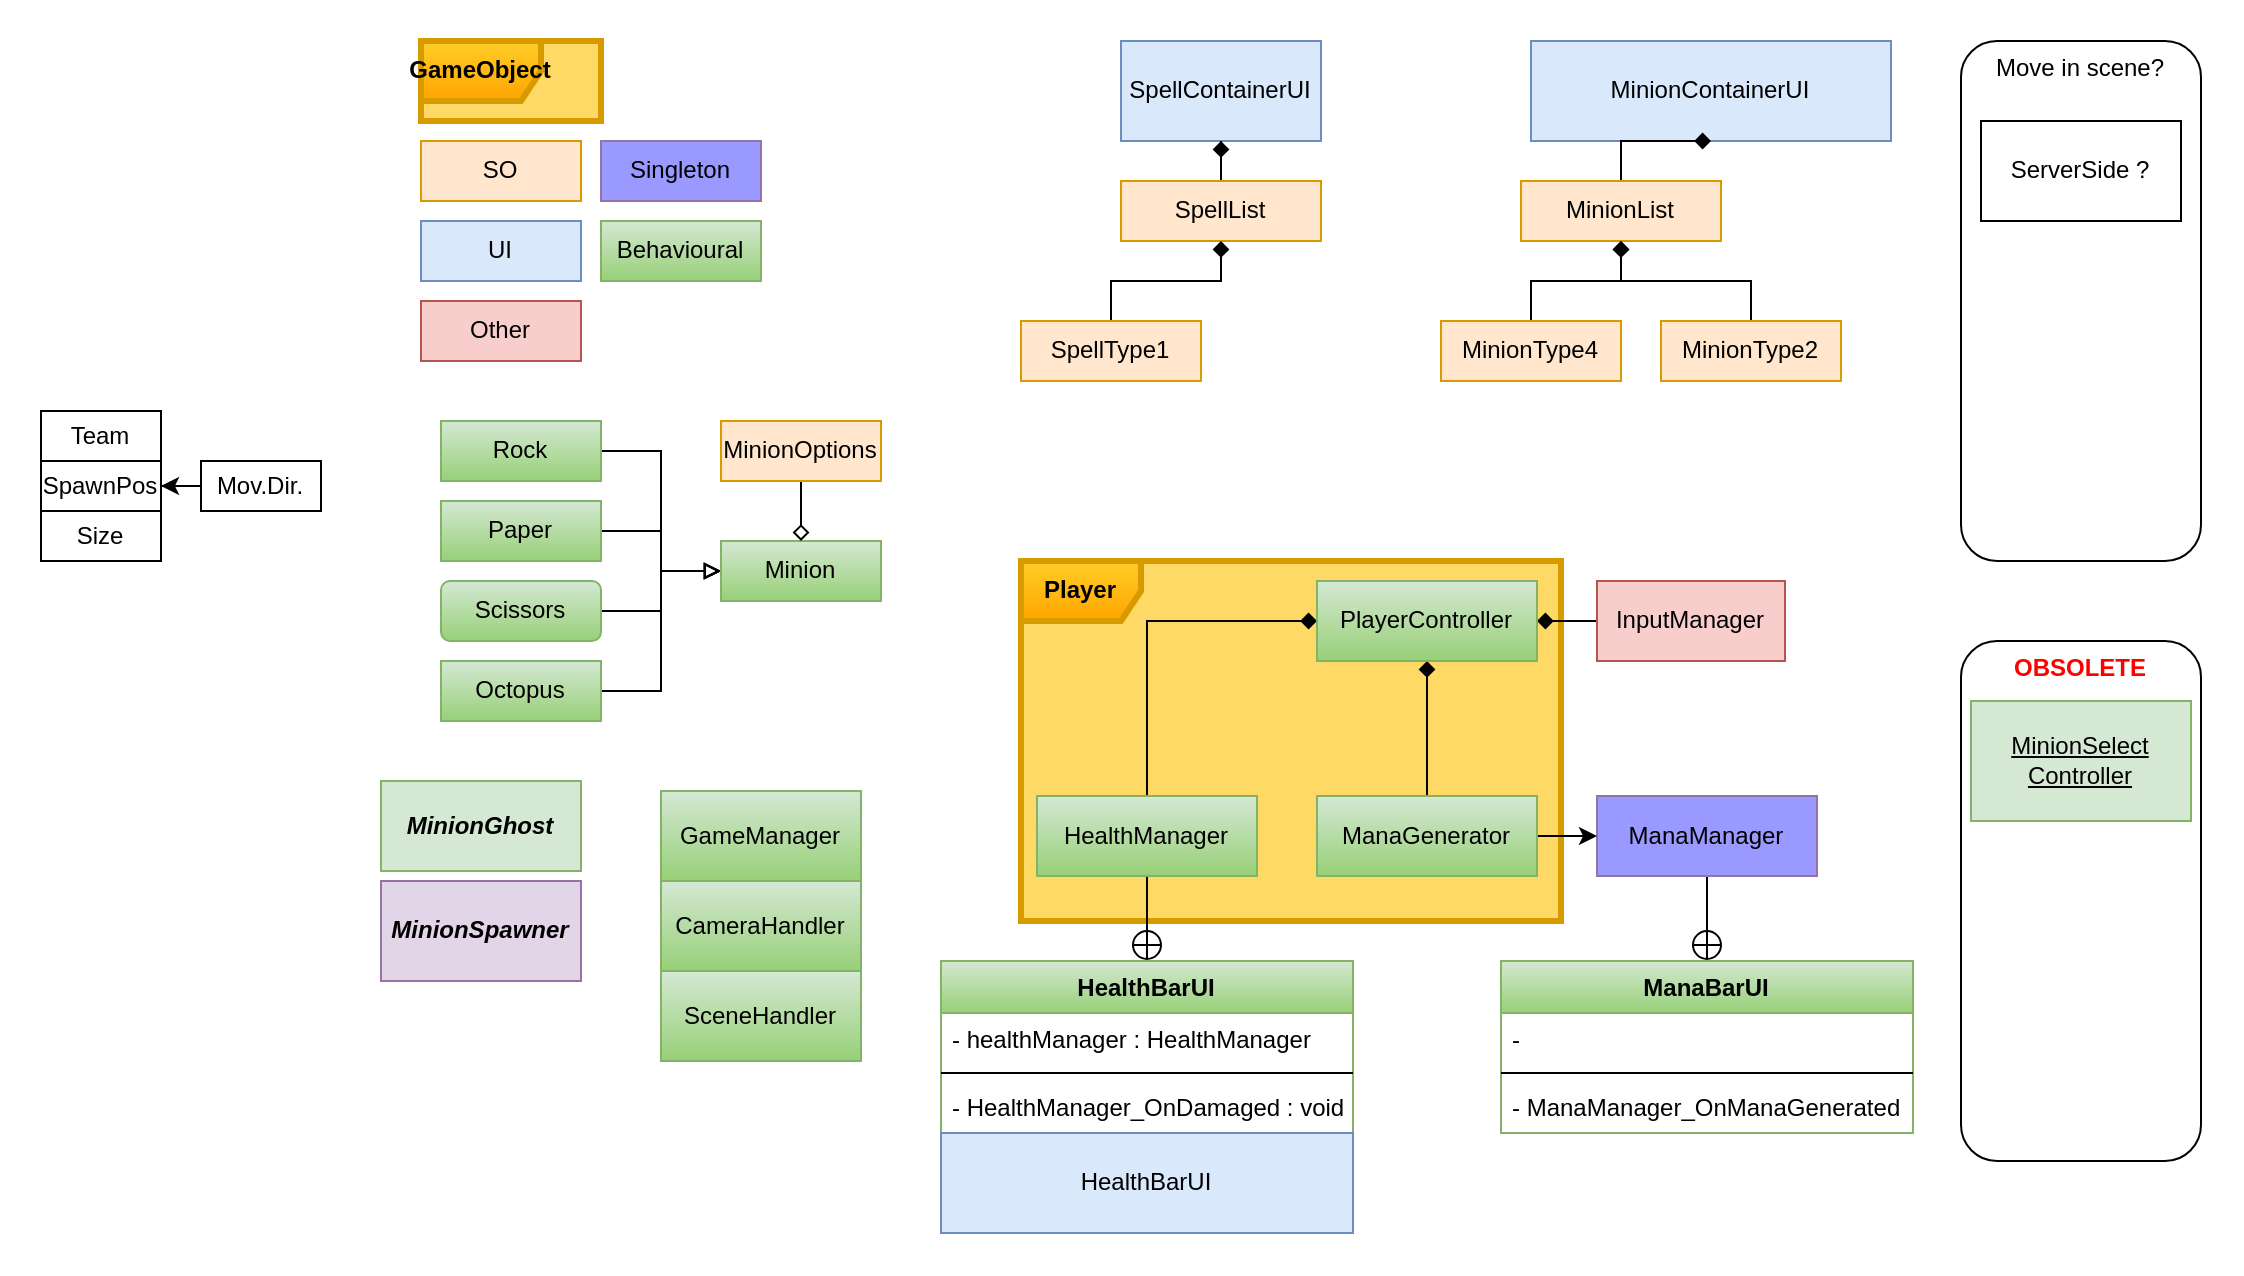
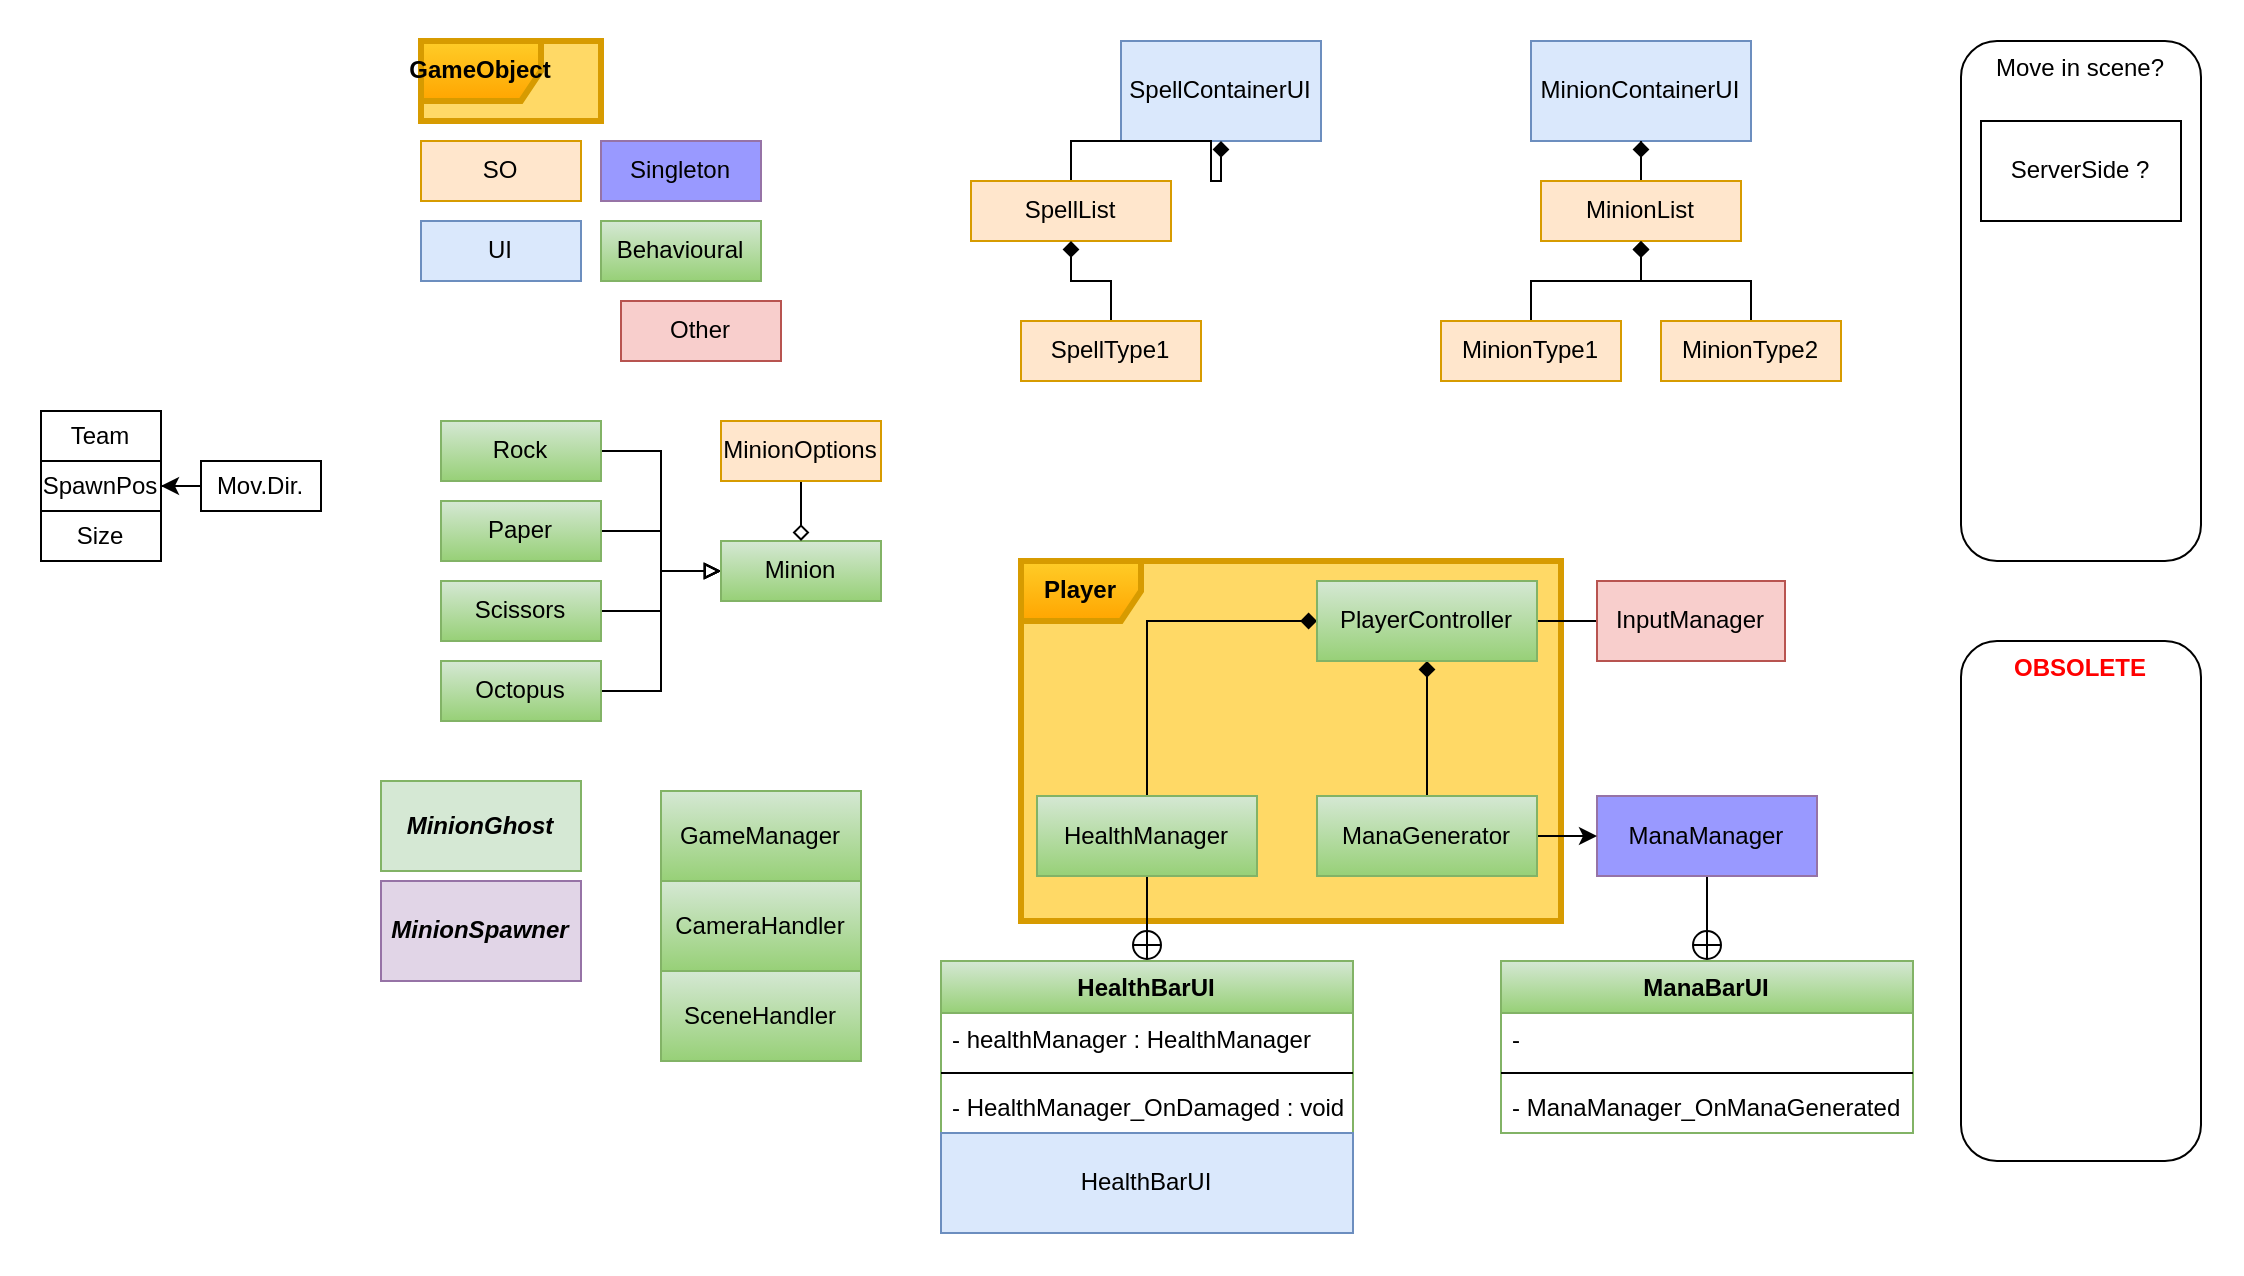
(1711, 91) -> (1641, 91)
(1221, 211) -> (1071, 211)
(1621, 211) -> (1641, 211)
(501, 331) -> (701, 331)
(1531, 351) -> (1531, 351)
(521, 611) -> (521, 611)
(1553, 621) -> (1545, 621)
(2081, 761) -> none
